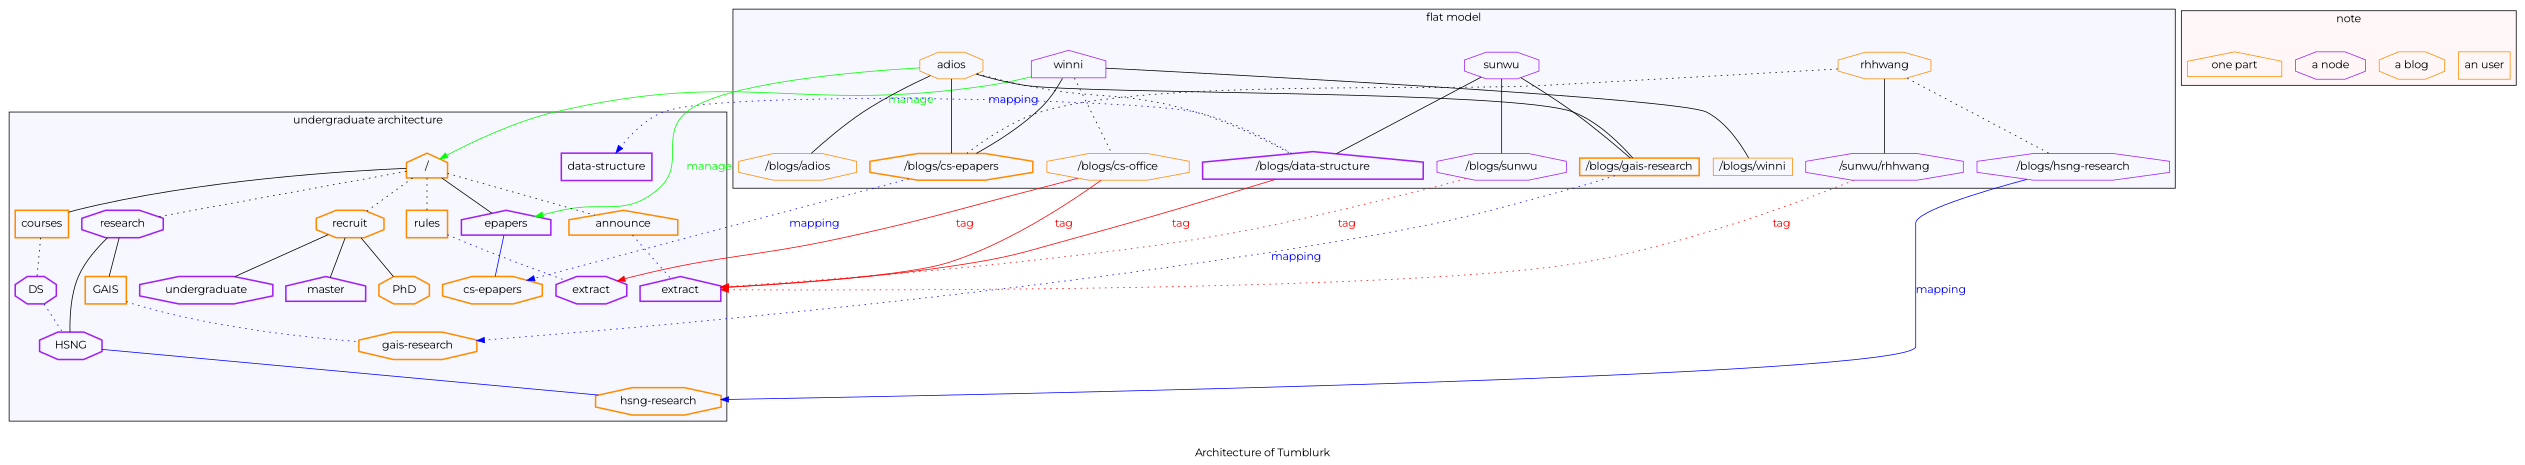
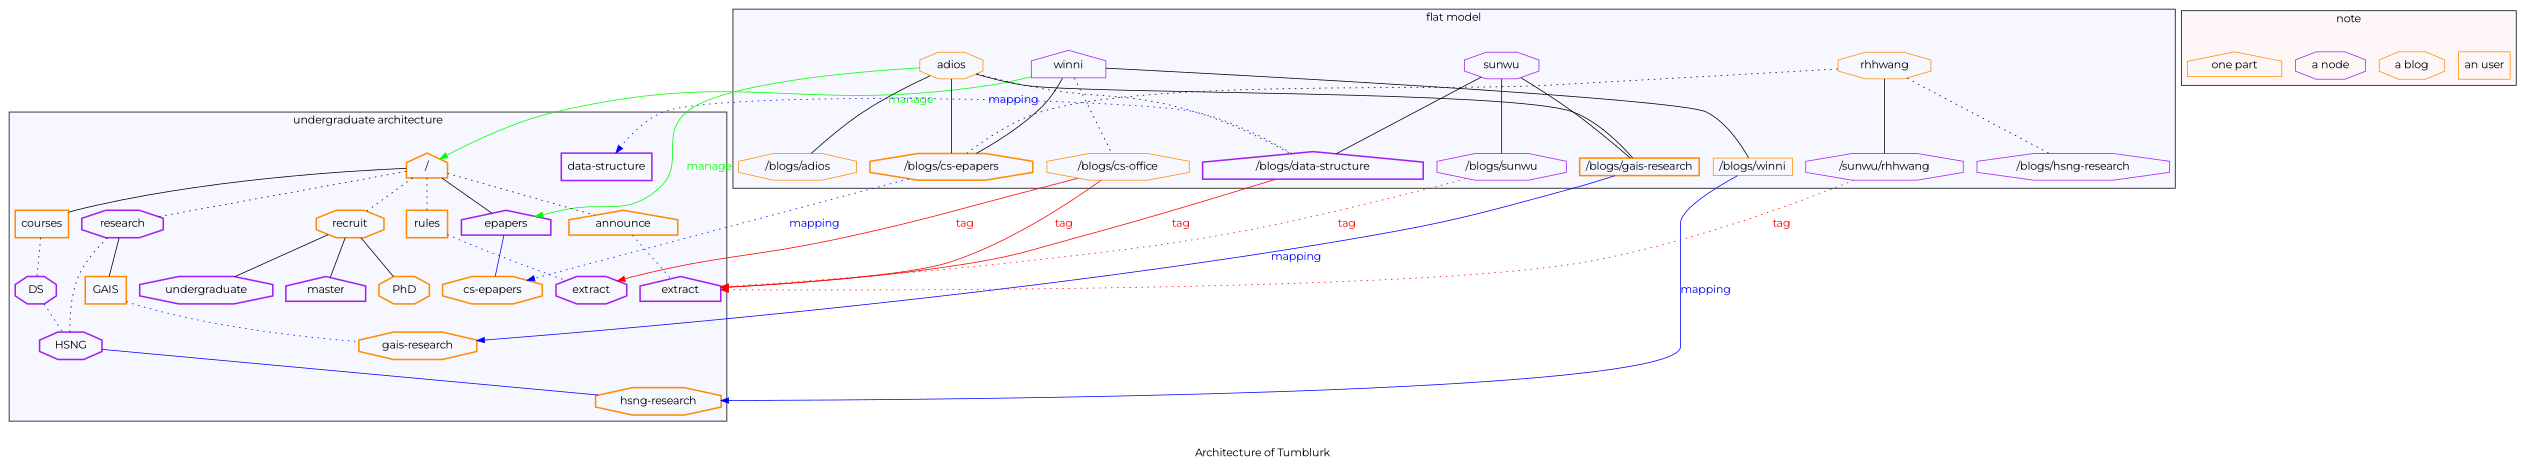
(77, 280) -> (77, 280)
(1054, 282) -> (1054, 282)
(1445, 382) -> (1307, 391)
